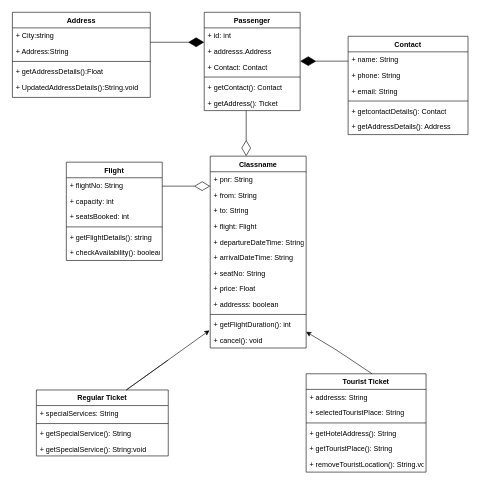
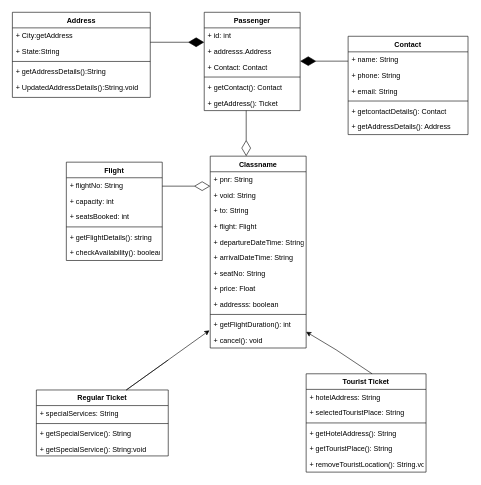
(38, 36) -> (47, 36)
(45, 52) -> (41, 52)
(65, 72) -> (67, 72)
(238, 196) -> (237, 196)
(342, 398) -> (349, 398)
